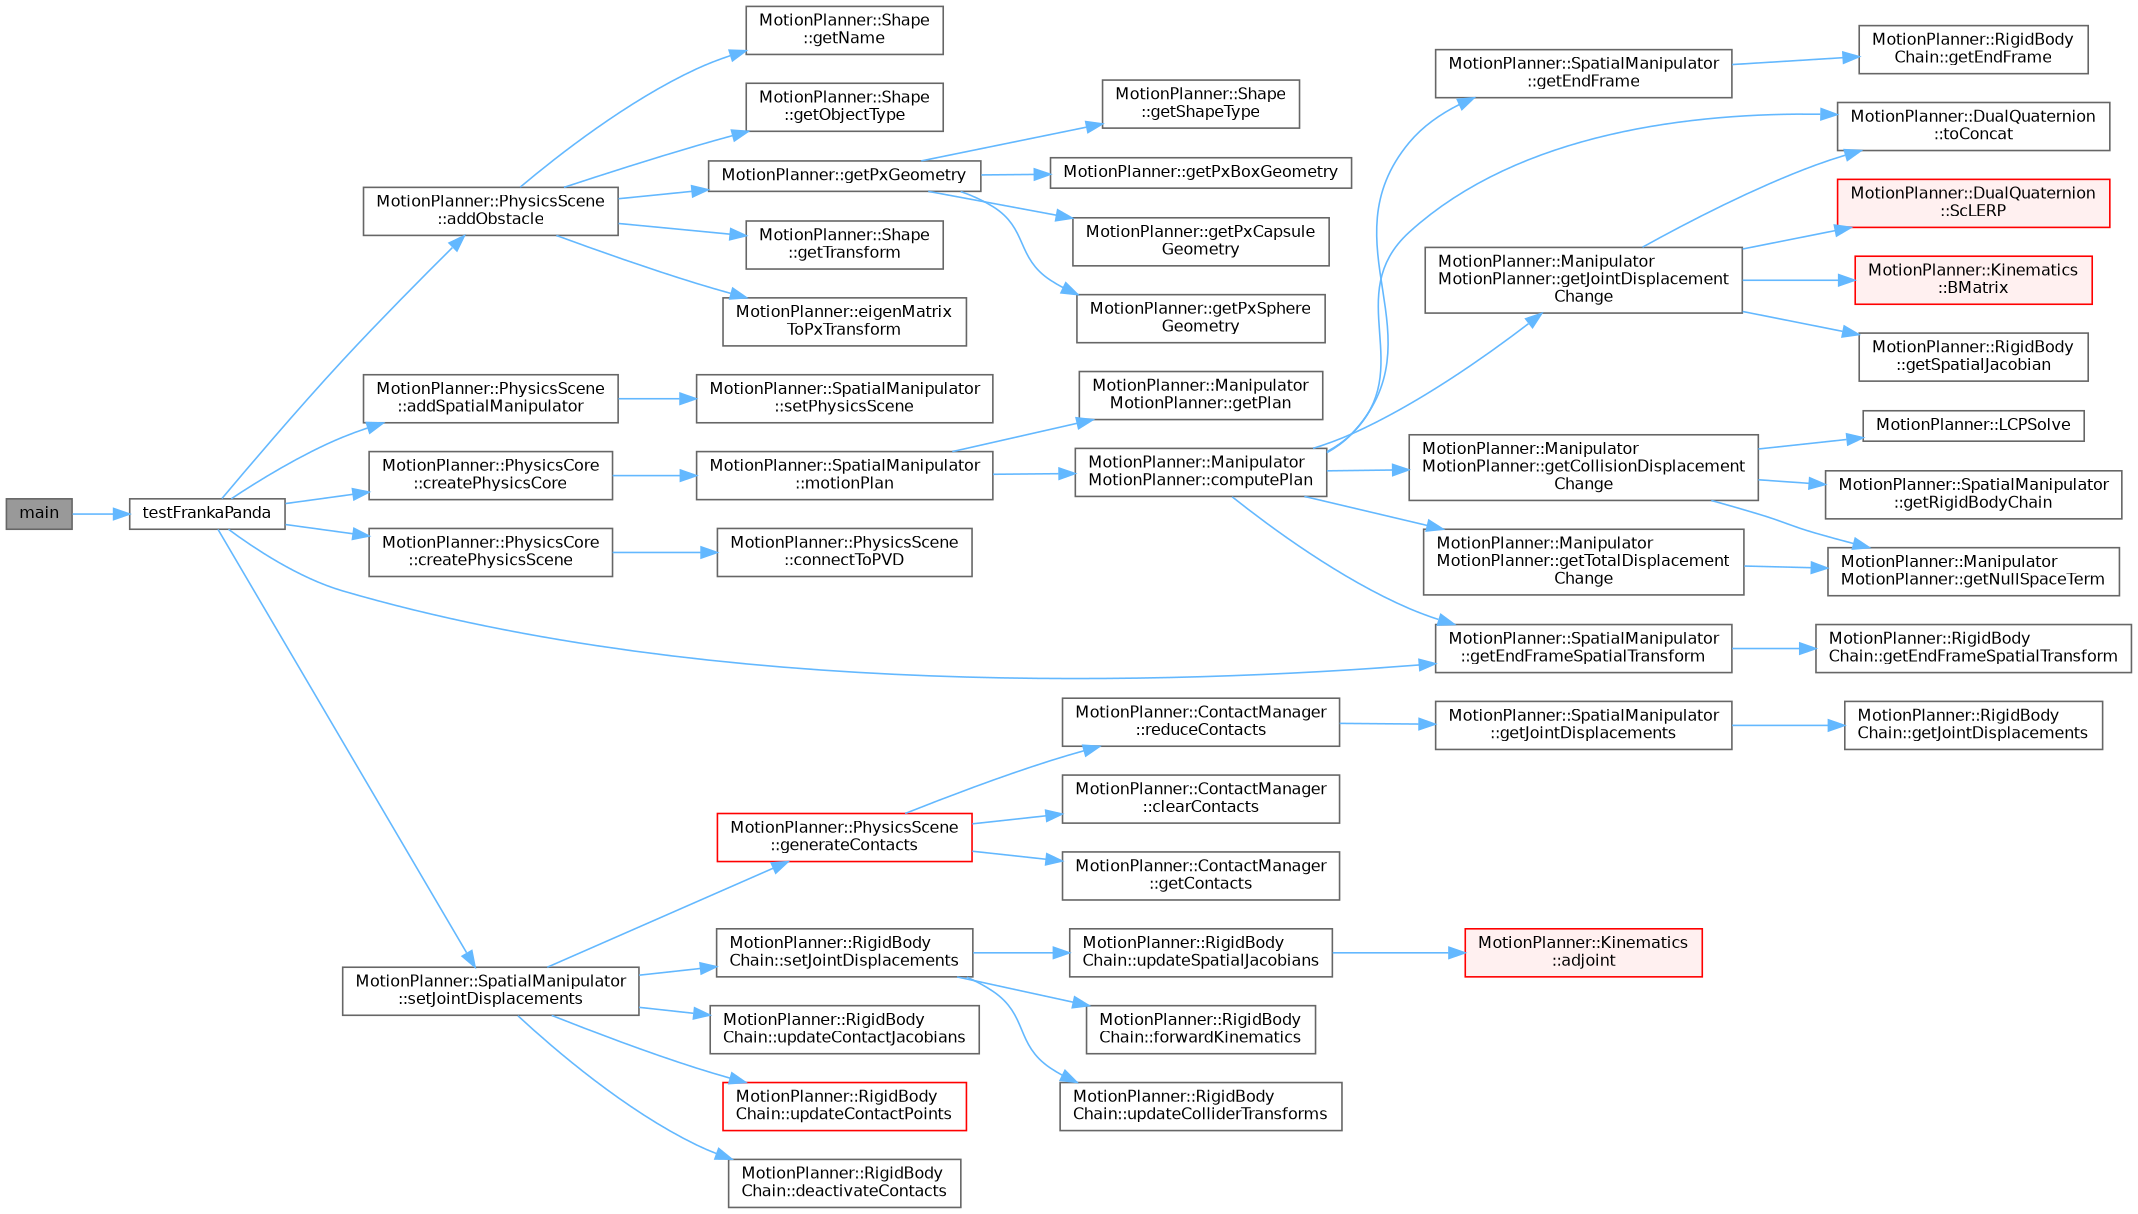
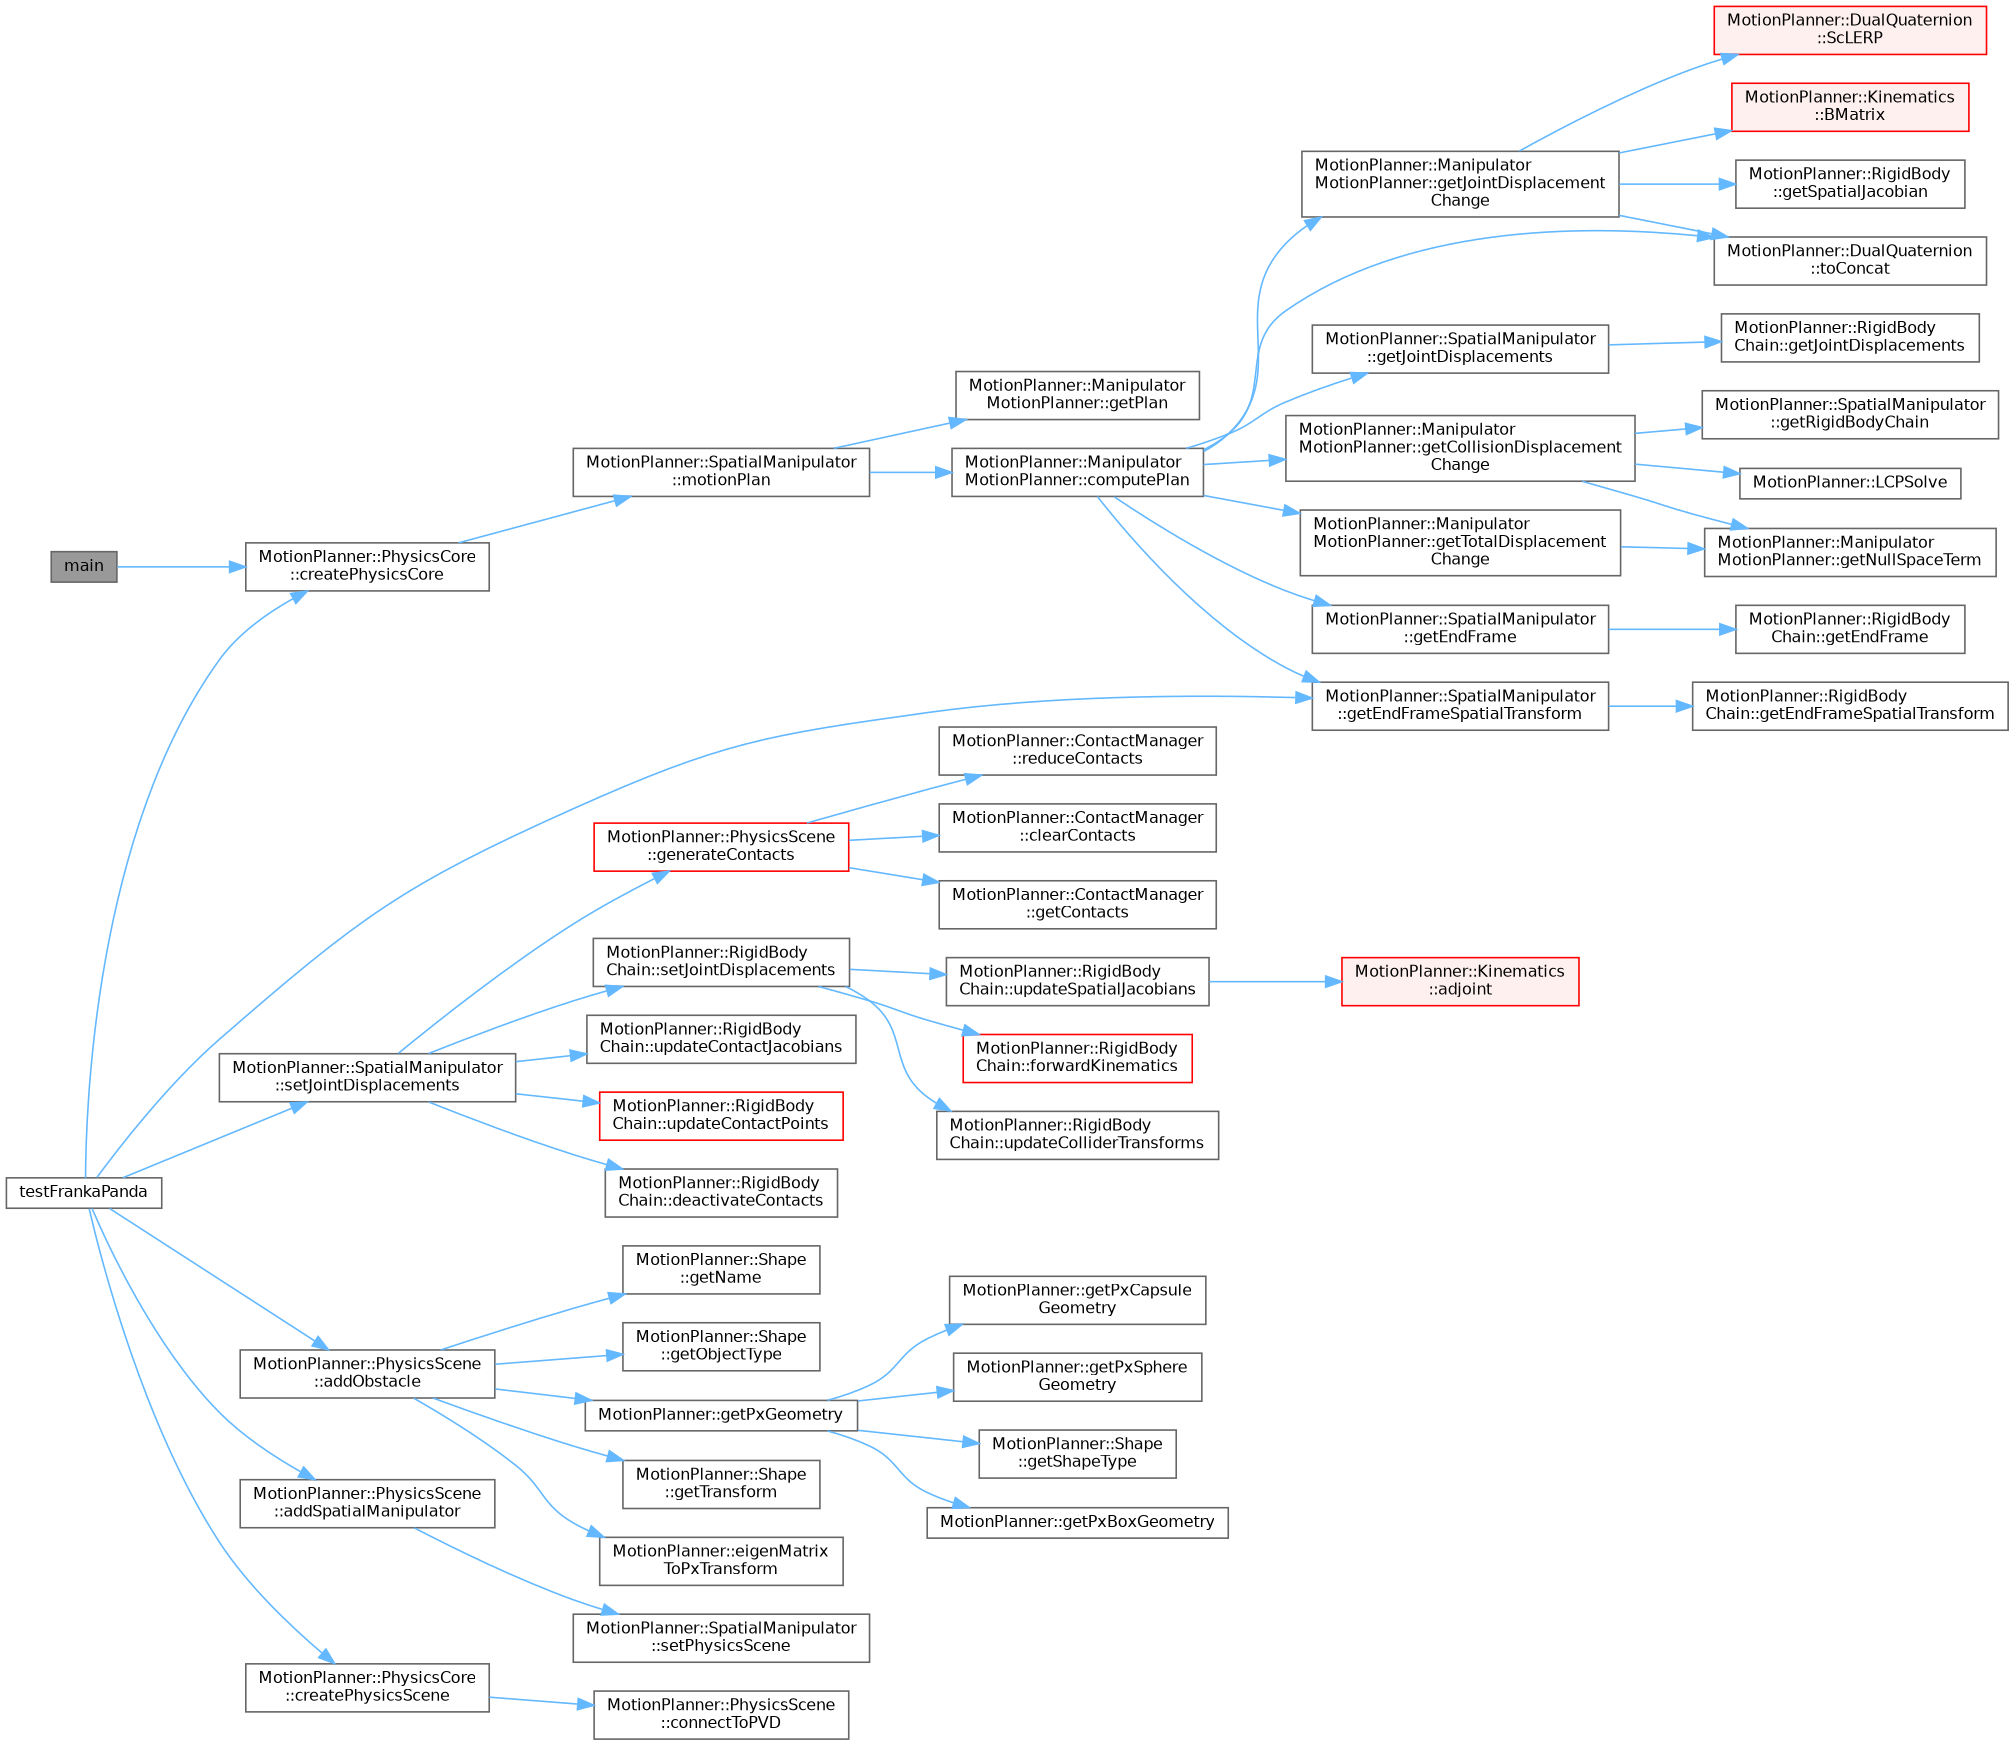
(93, 514) -> (173, 567)
(1379, 724) -> (1268, 411)
(1201, 1030) -> (1078, 1059)
